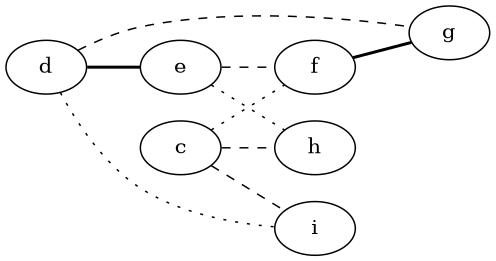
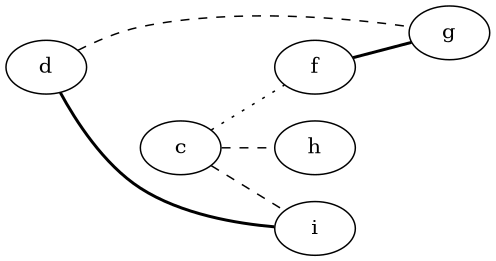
(181, 67) -> none
(147, 192) -> (147, 192)
